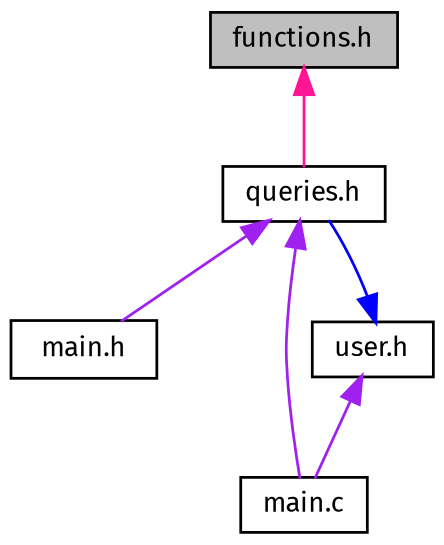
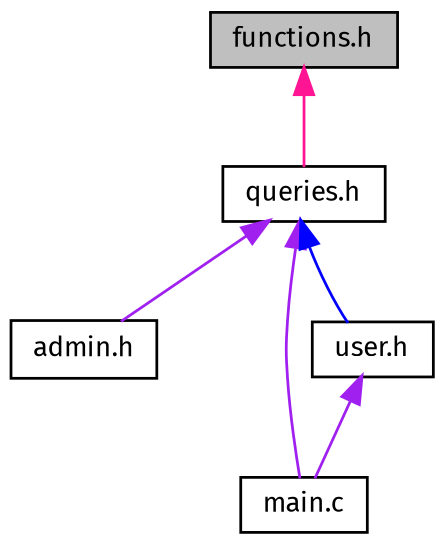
(350, 257) -> (327, 286)
(84, 349) -> (84, 349)
